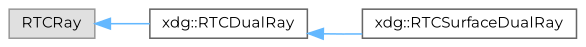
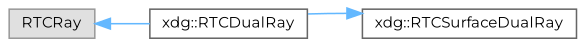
(343, 34) -> (327, 14)
